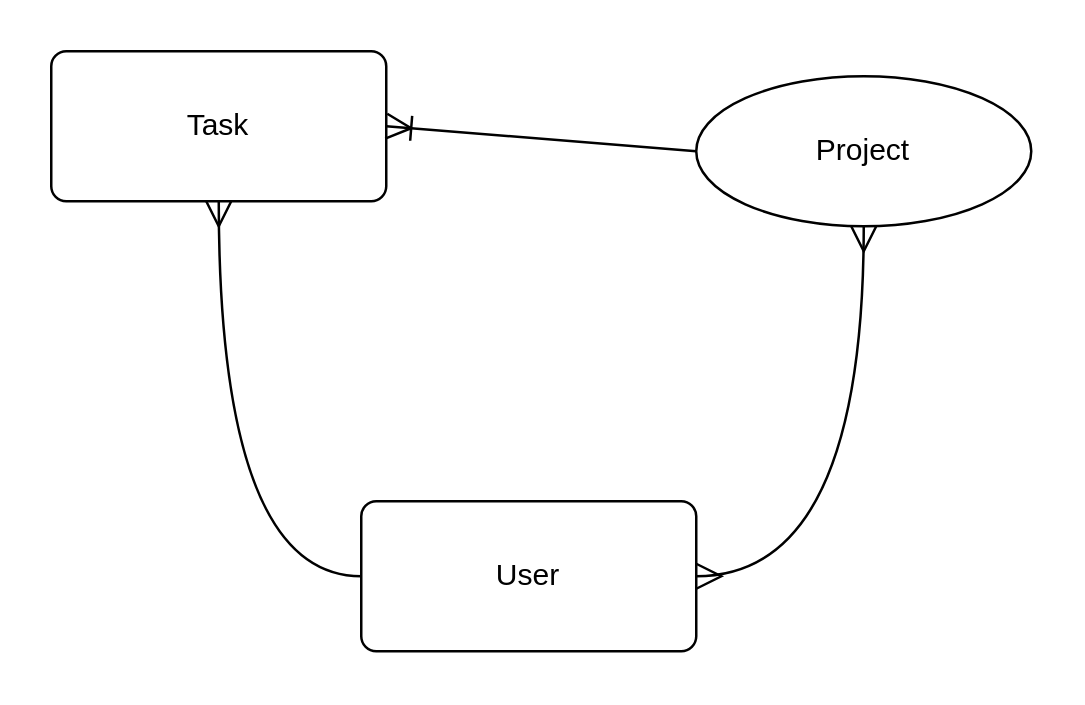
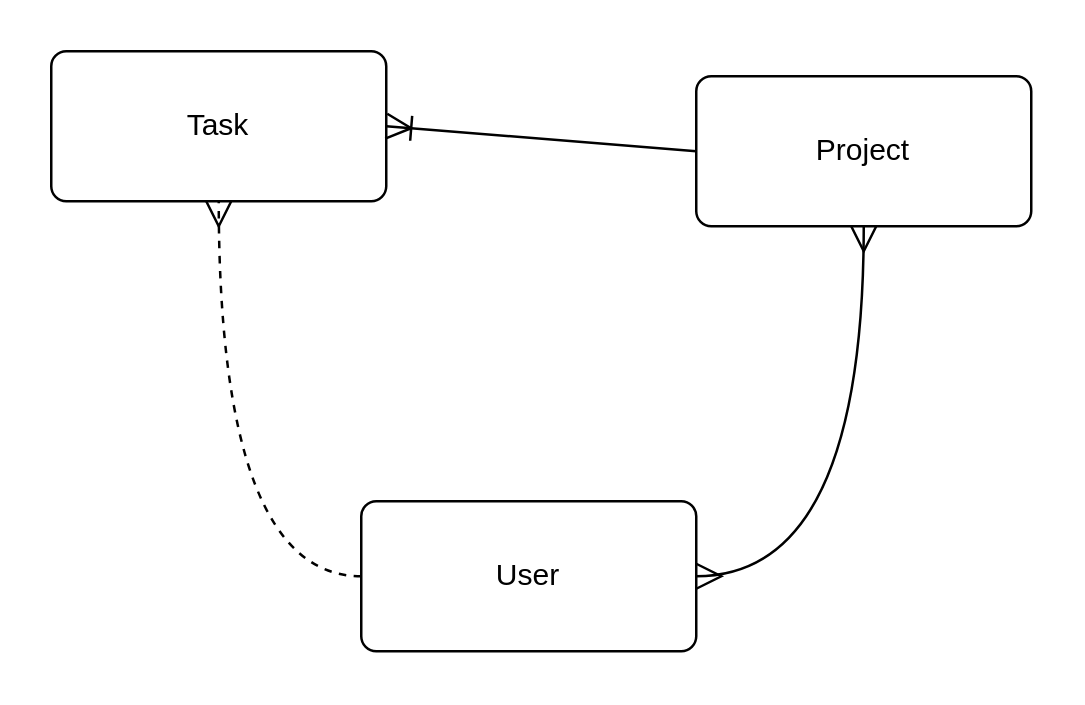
(864, 151) -> (864, 151)
(240, 431) -> (240, 431)
